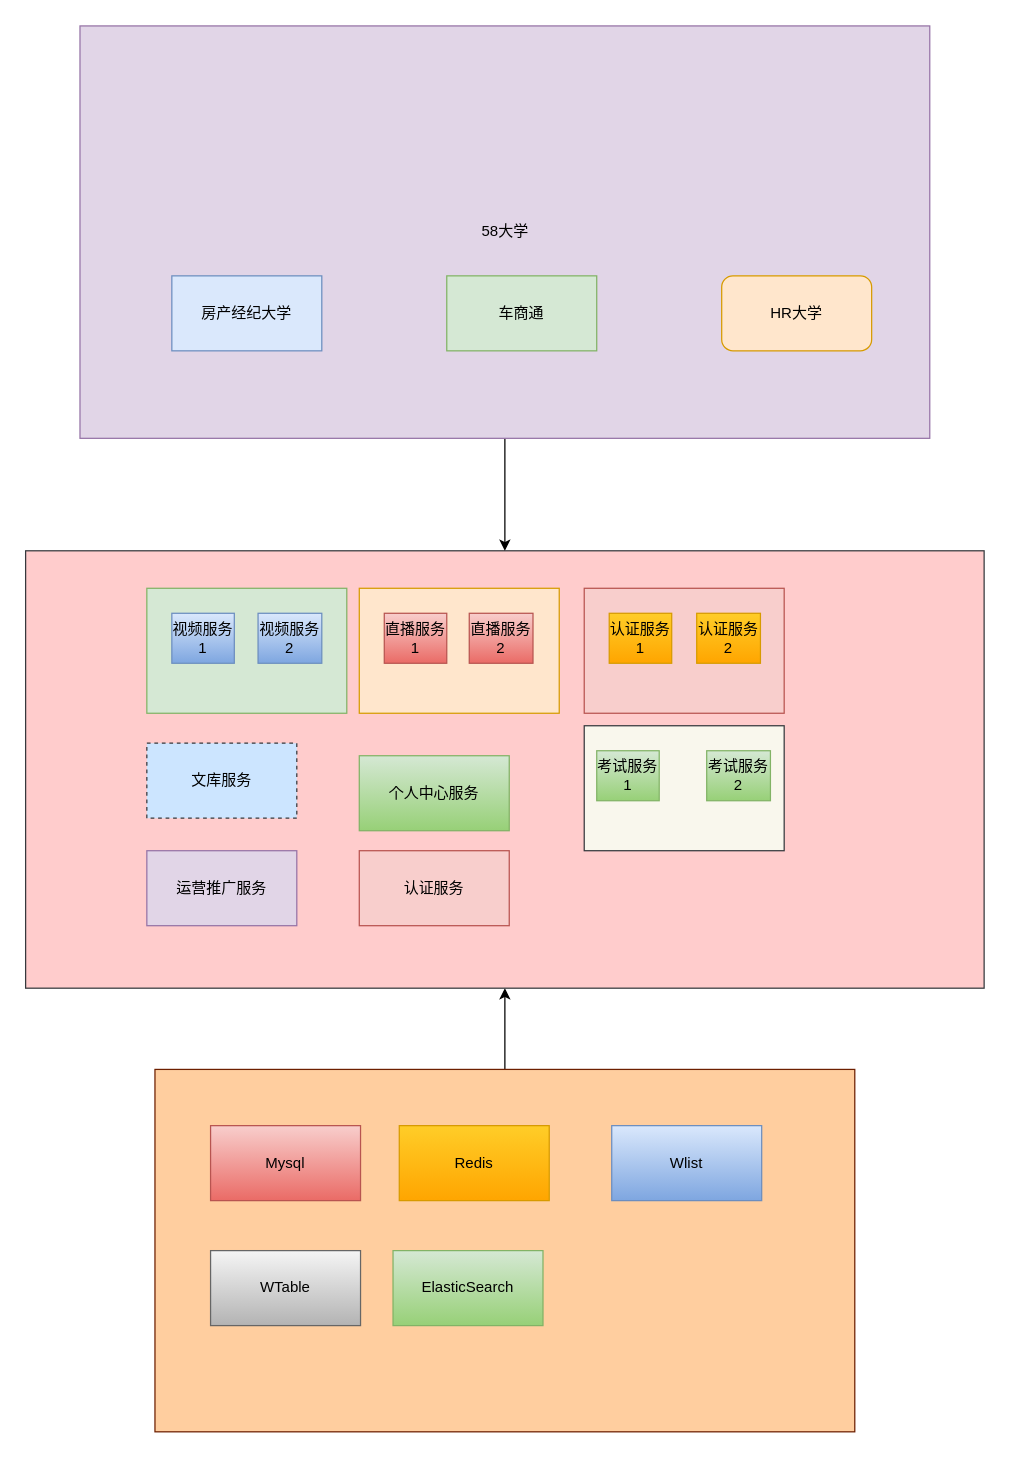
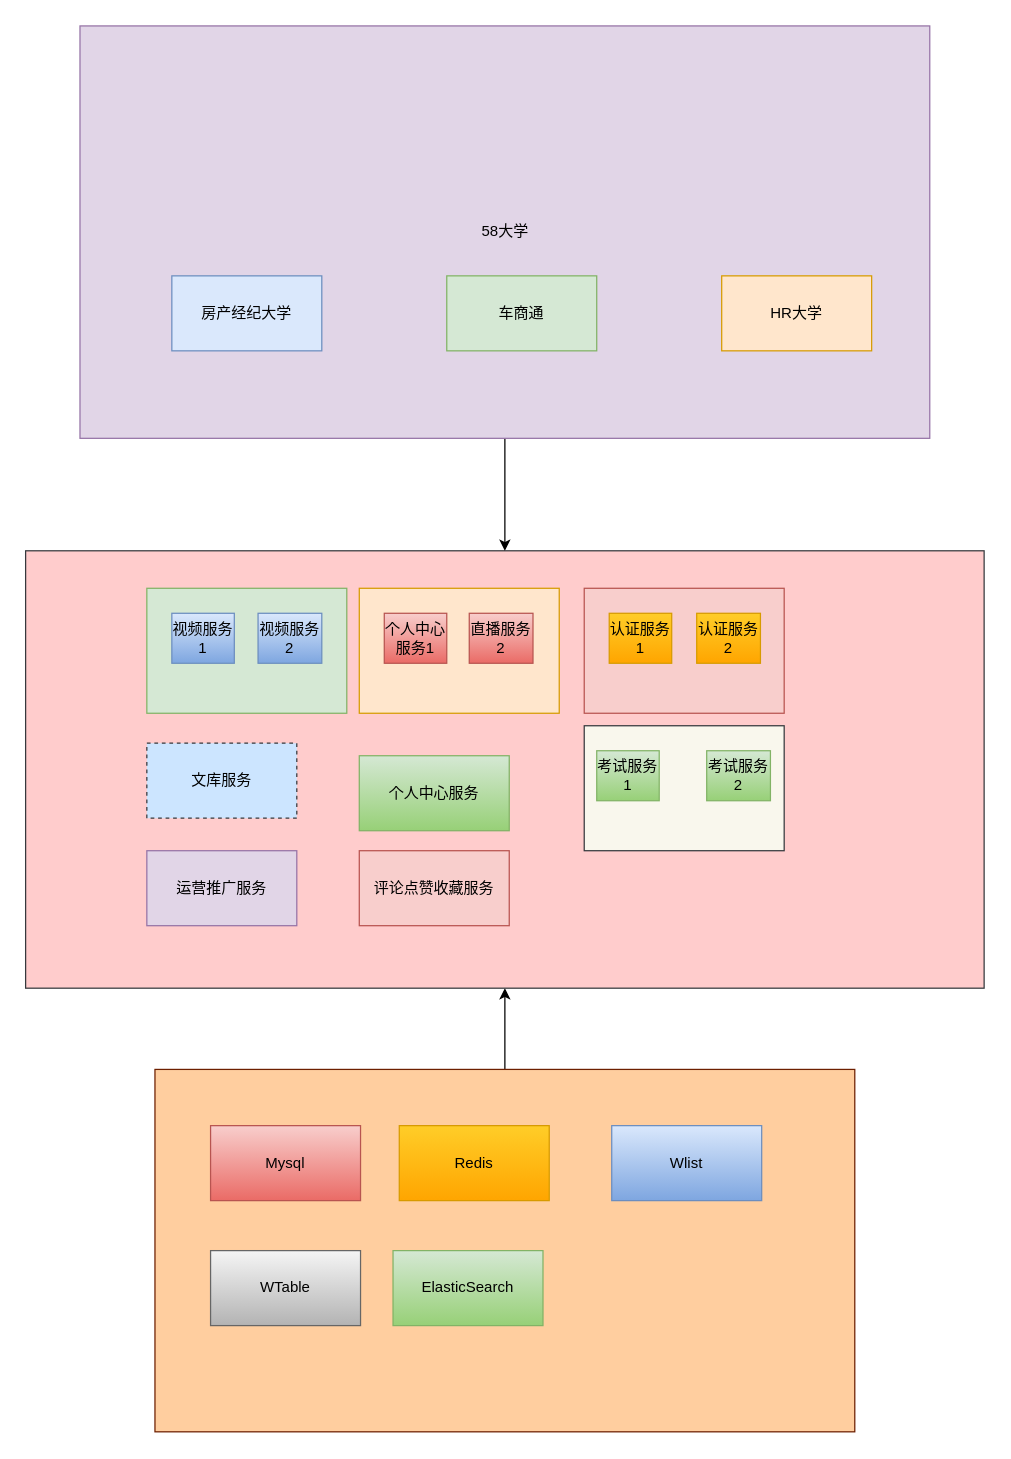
(797, 313) -> (797, 313)
(416, 638) -> (416, 638)
(434, 888) -> (434, 888)
